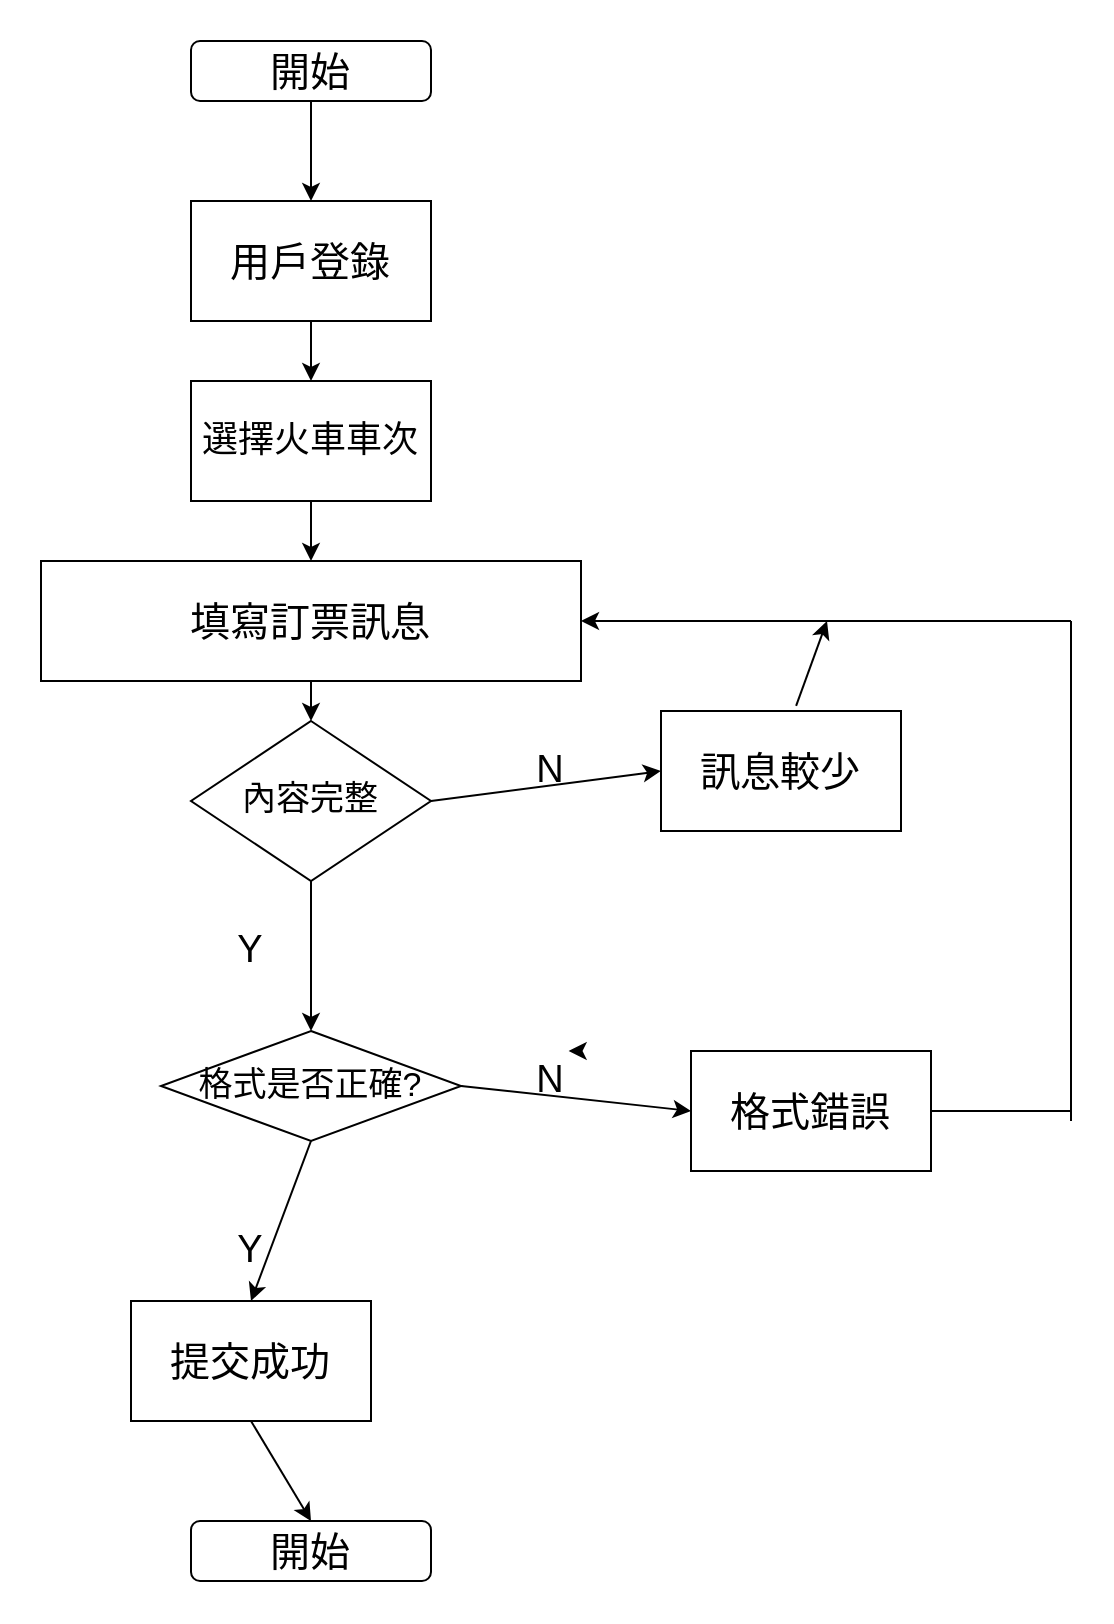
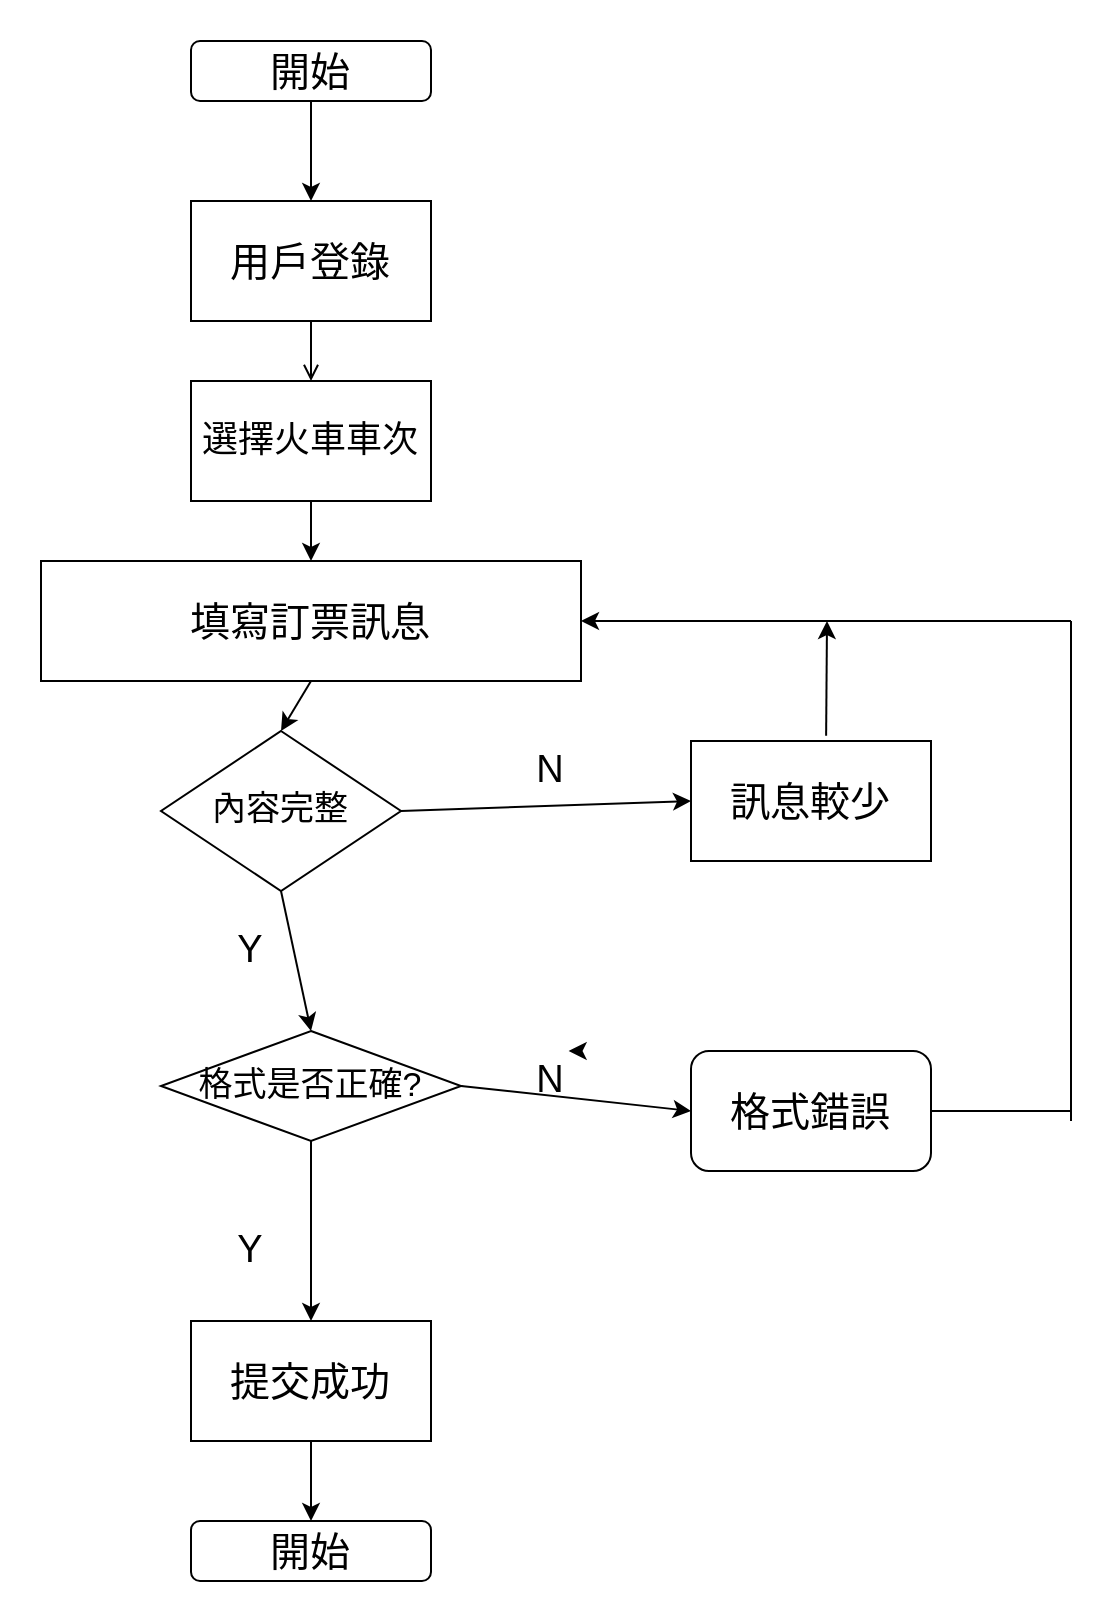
(311, 366) -> (311, 368)
(781, 771) -> (811, 801)
(311, 801) -> (281, 811)
(811, 1111) -> (811, 1111)
(251, 1361) -> (311, 1381)
